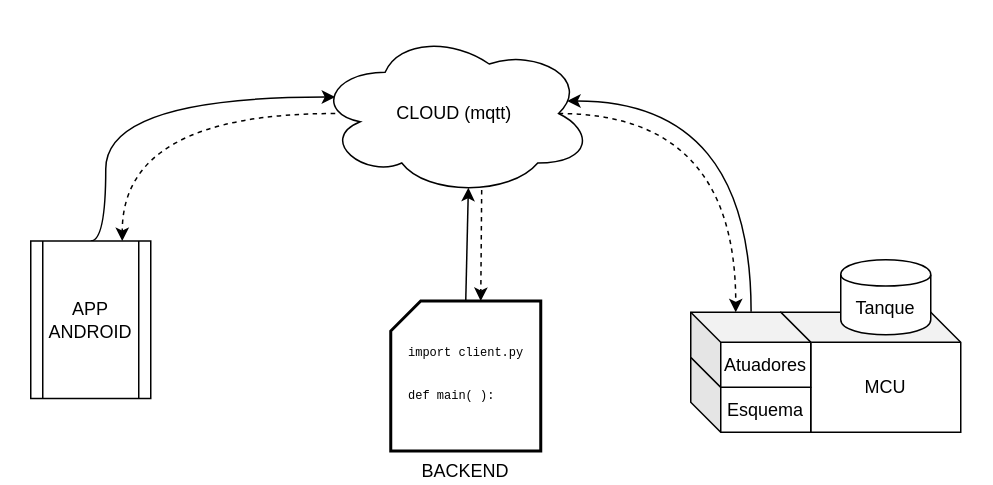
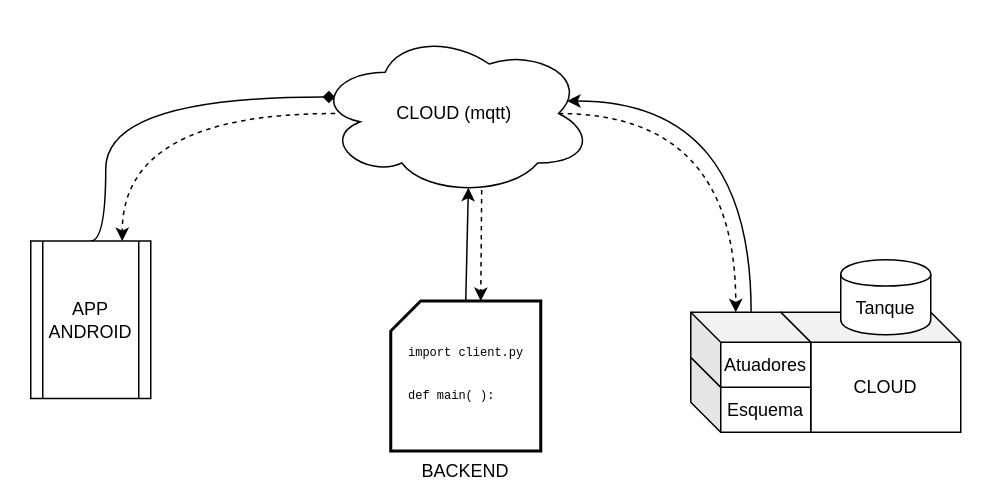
(324, 97) -> (323, 97)
(886, 388) -> (886, 388)
